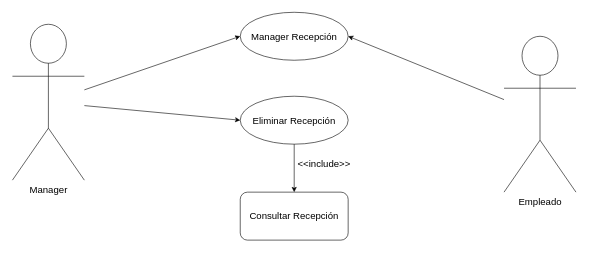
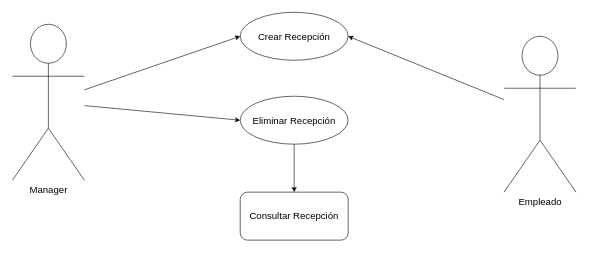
(294, 36) -> (294, 36)
(324, 164) -> none
